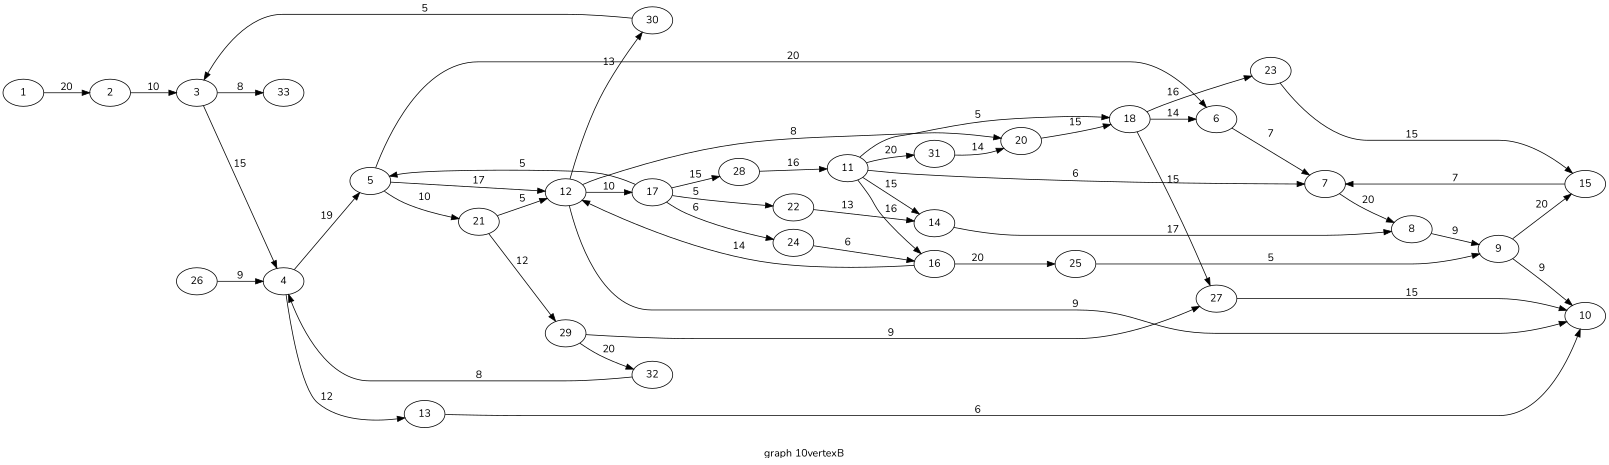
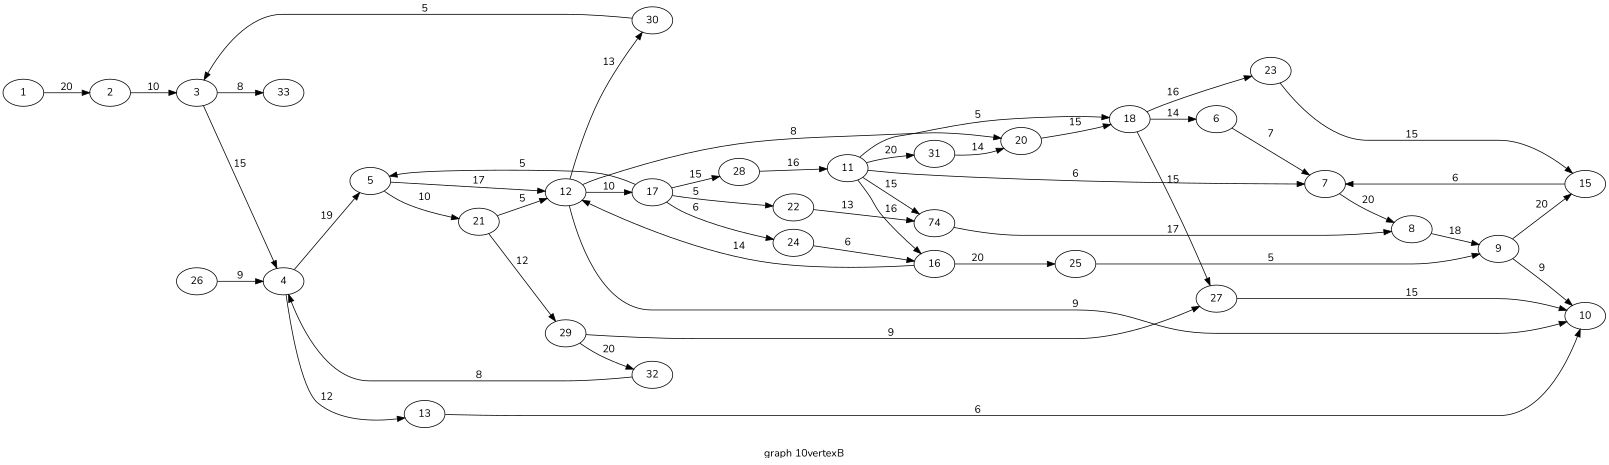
(768, 62) -> none
(1455, 178) -> (1455, 178)
(934, 223) -> (934, 223)
(1455, 231) -> (1455, 231)
